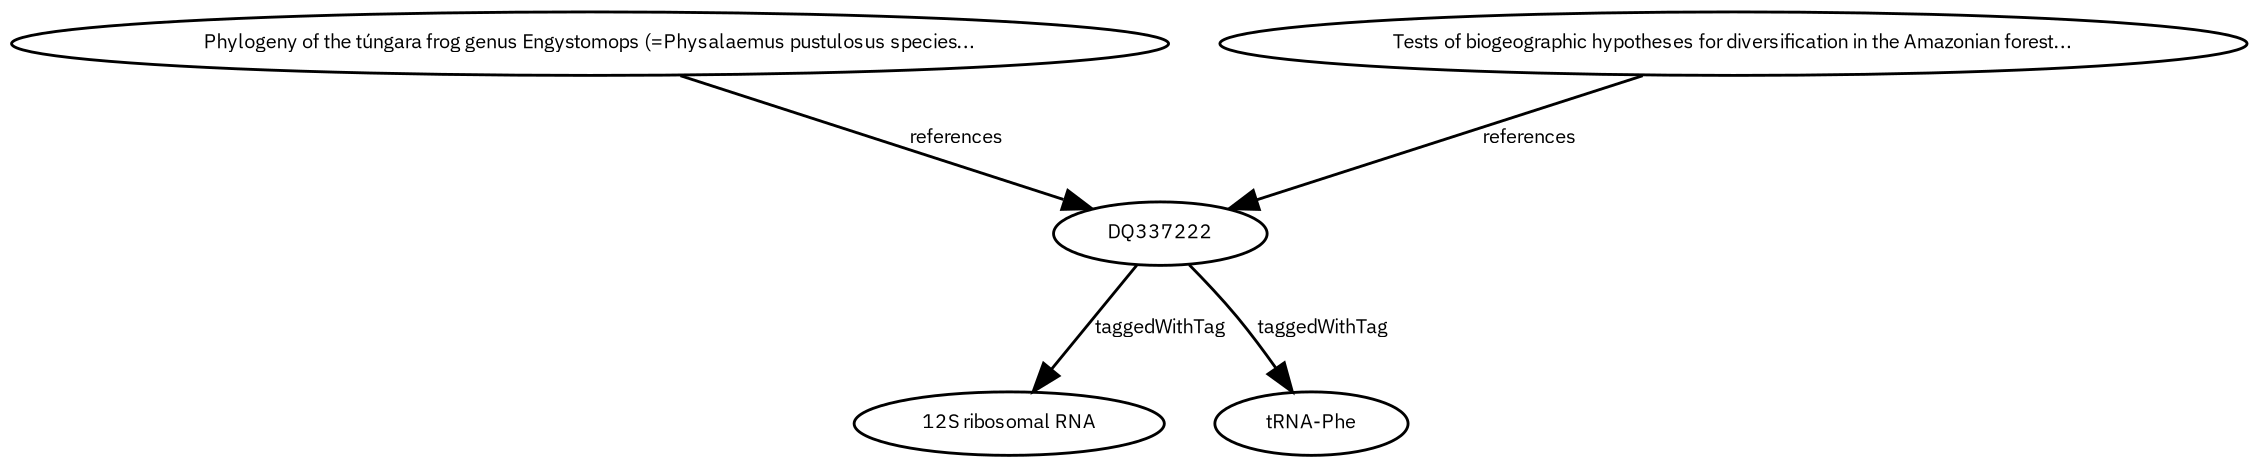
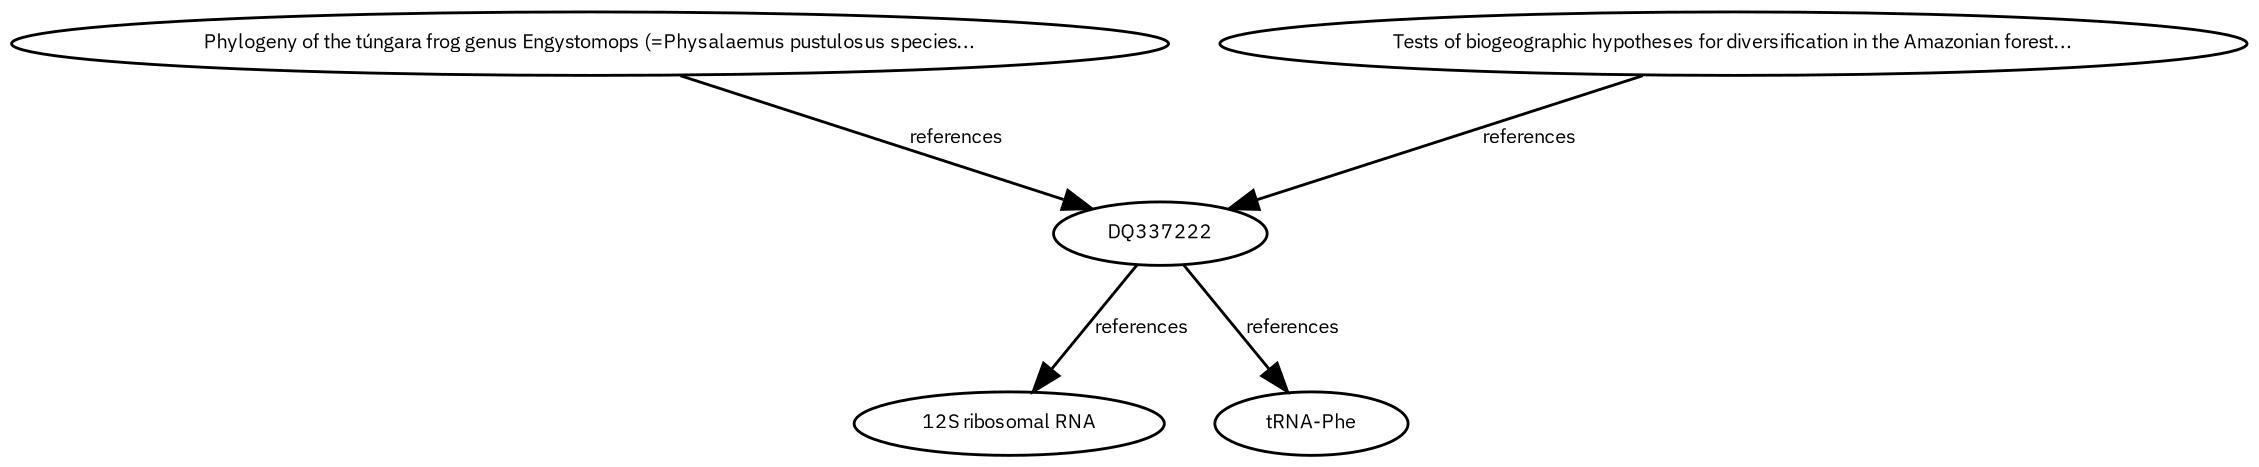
(1160, 329) -> (1143, 329)
(1323, 329) -> (1294, 329)
